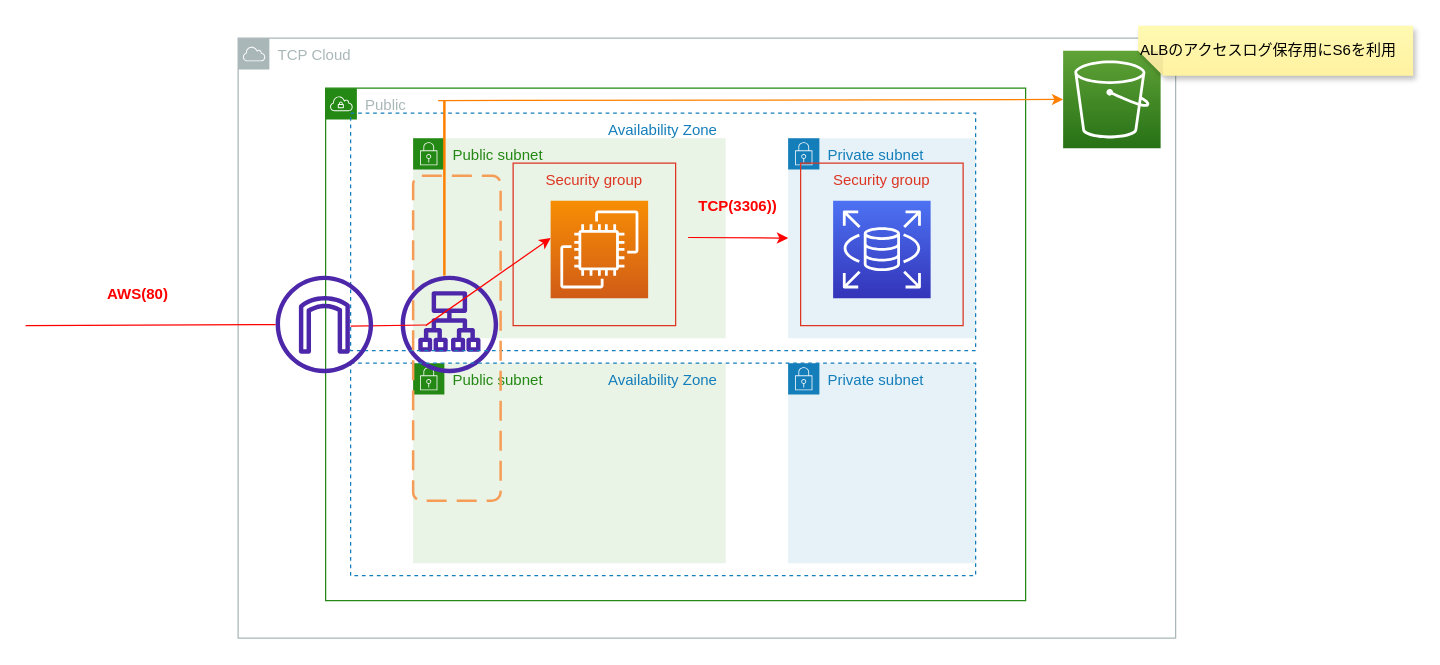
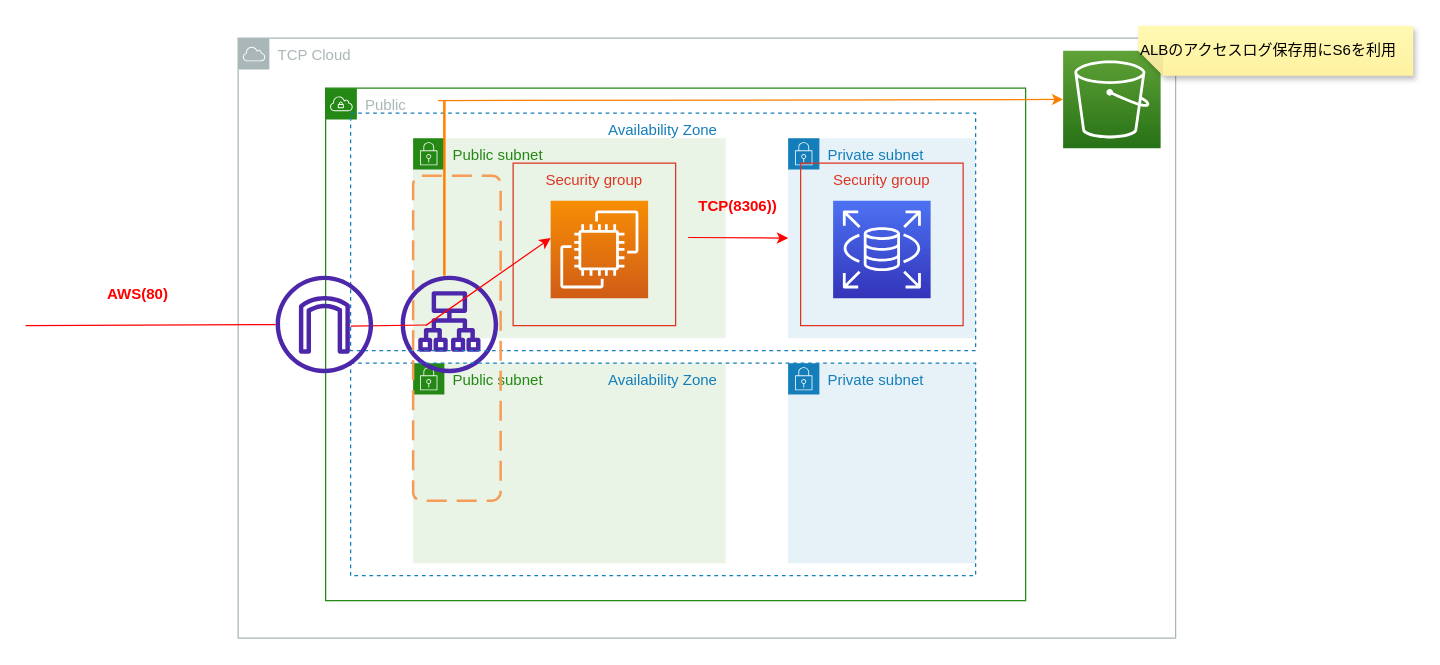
(738, 207) -> (738, 207)
